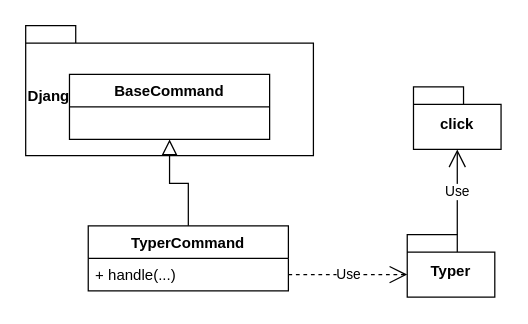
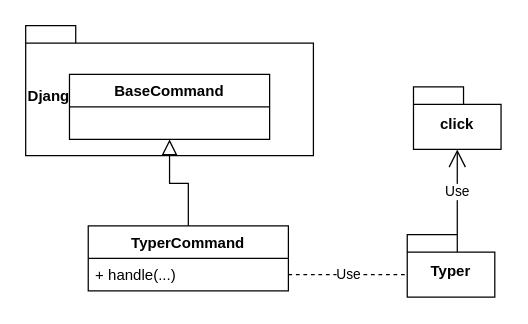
(401, 274) -> (402, 274)
